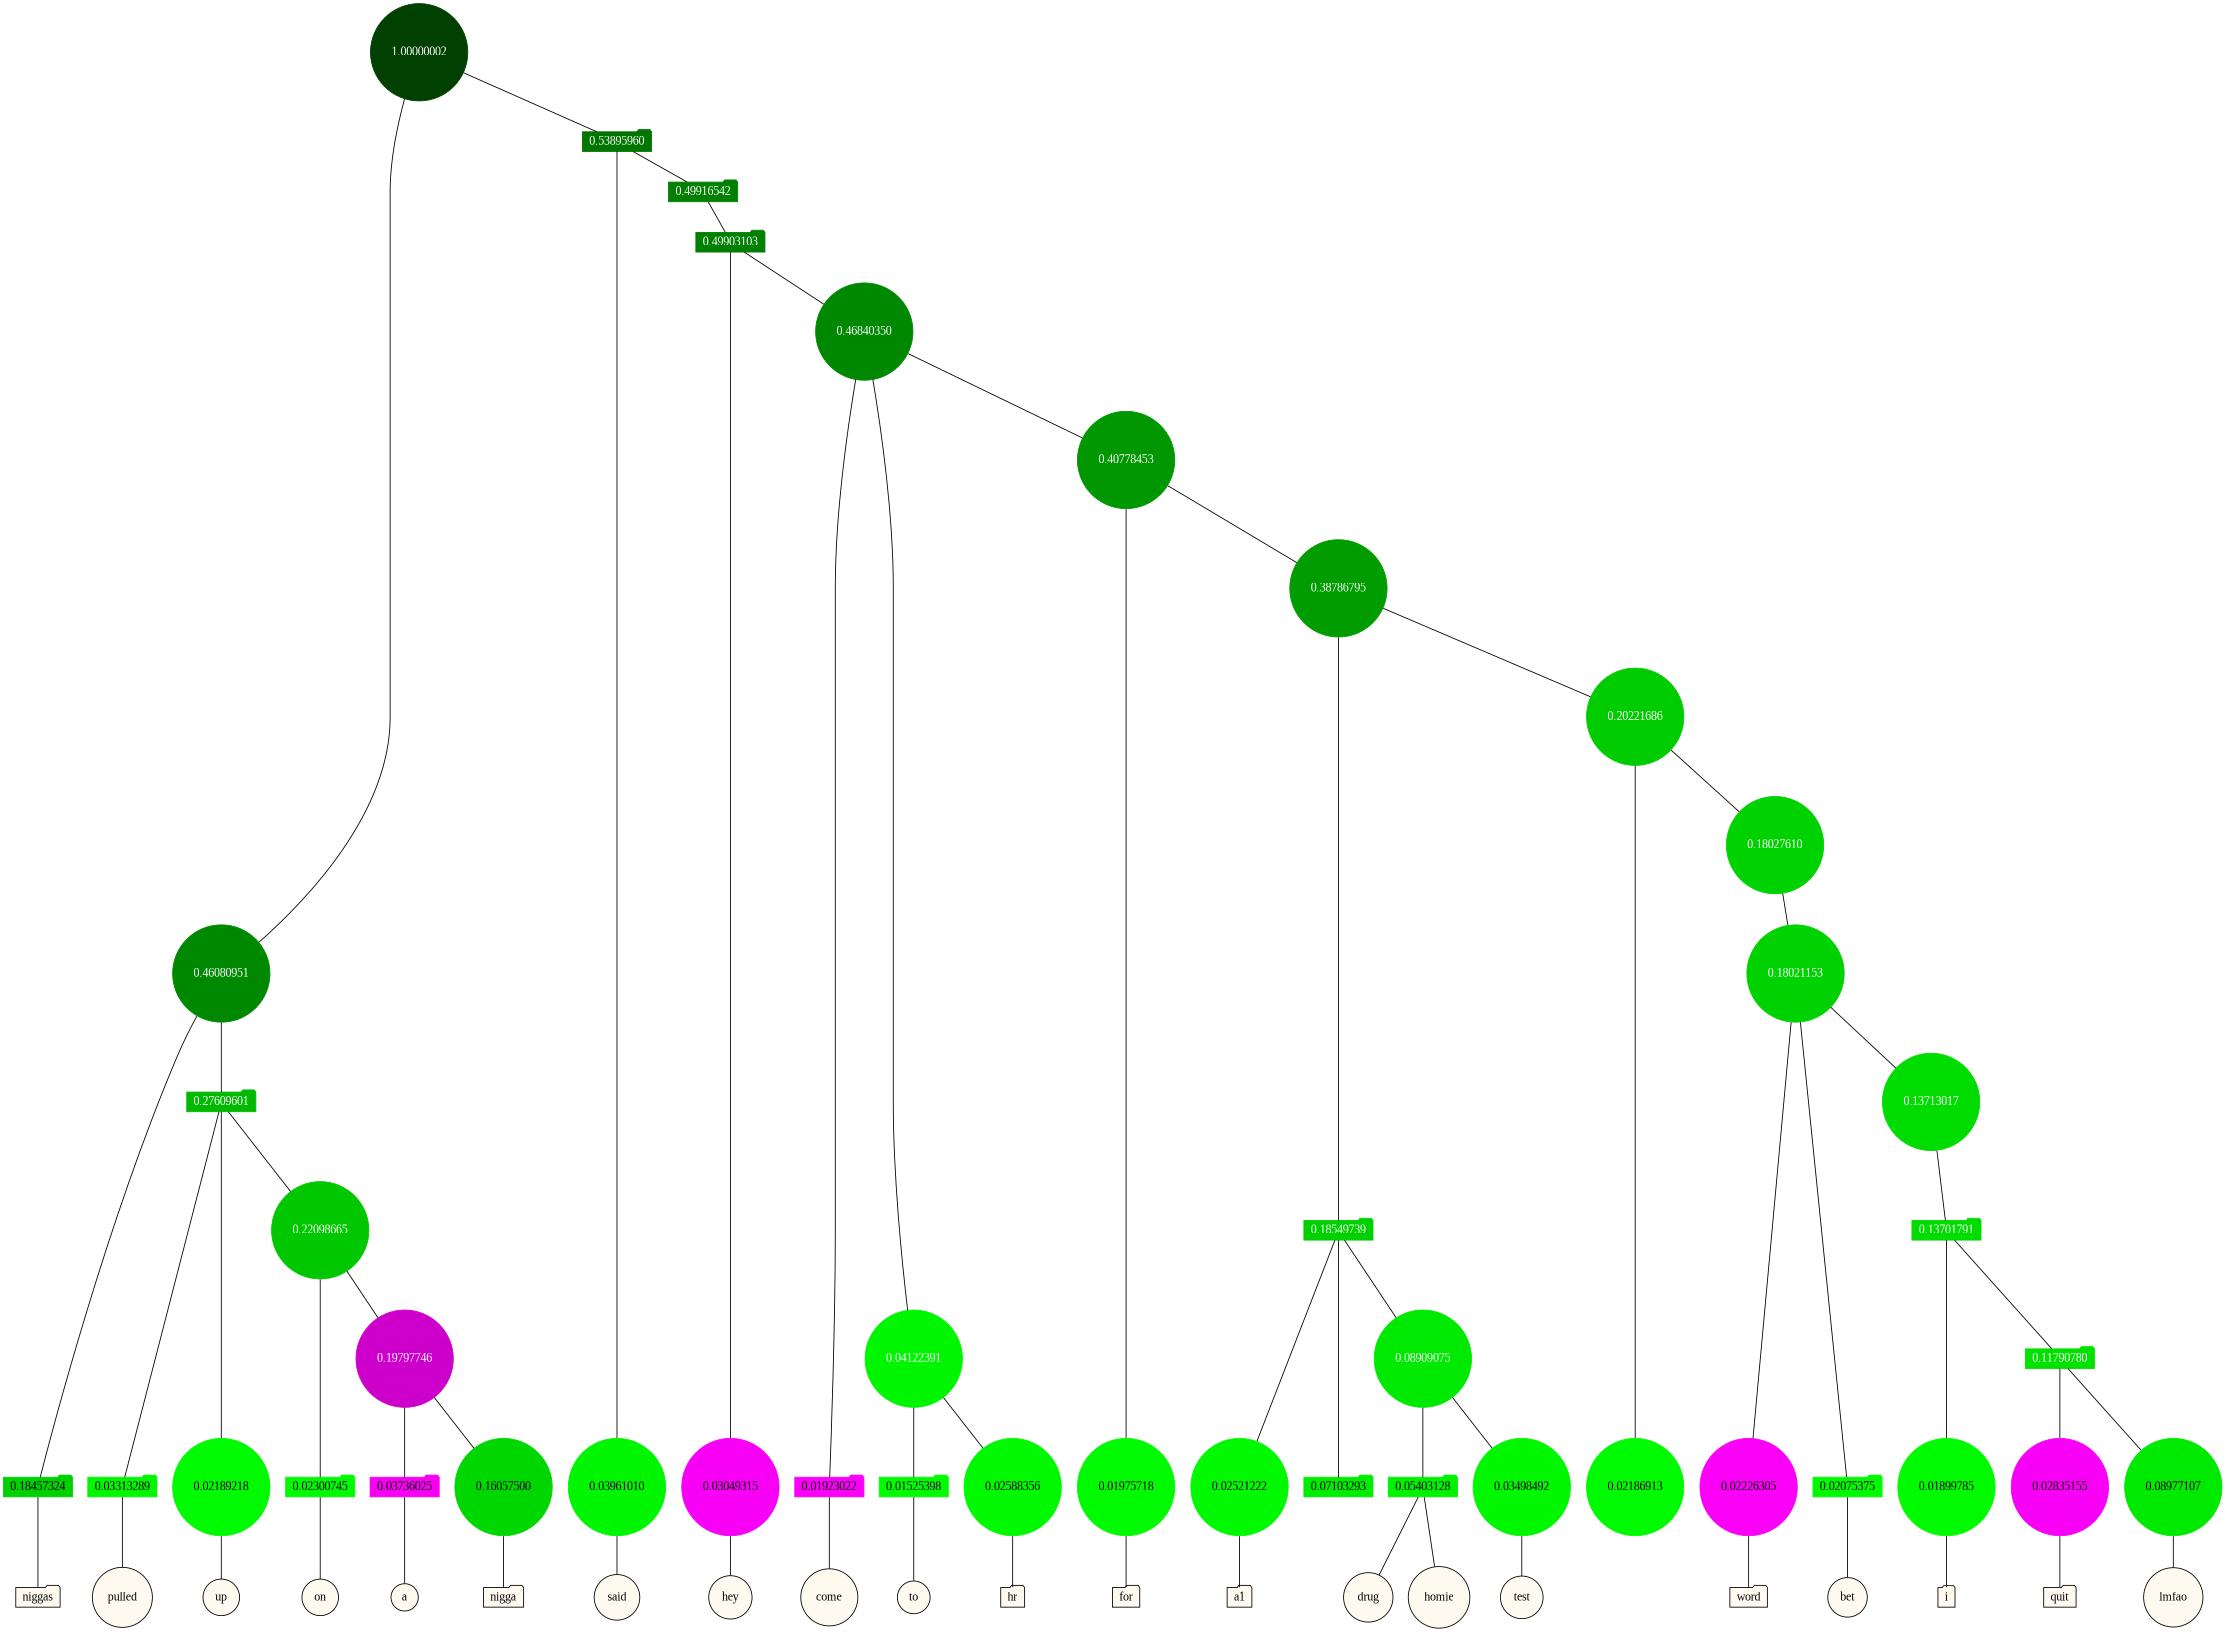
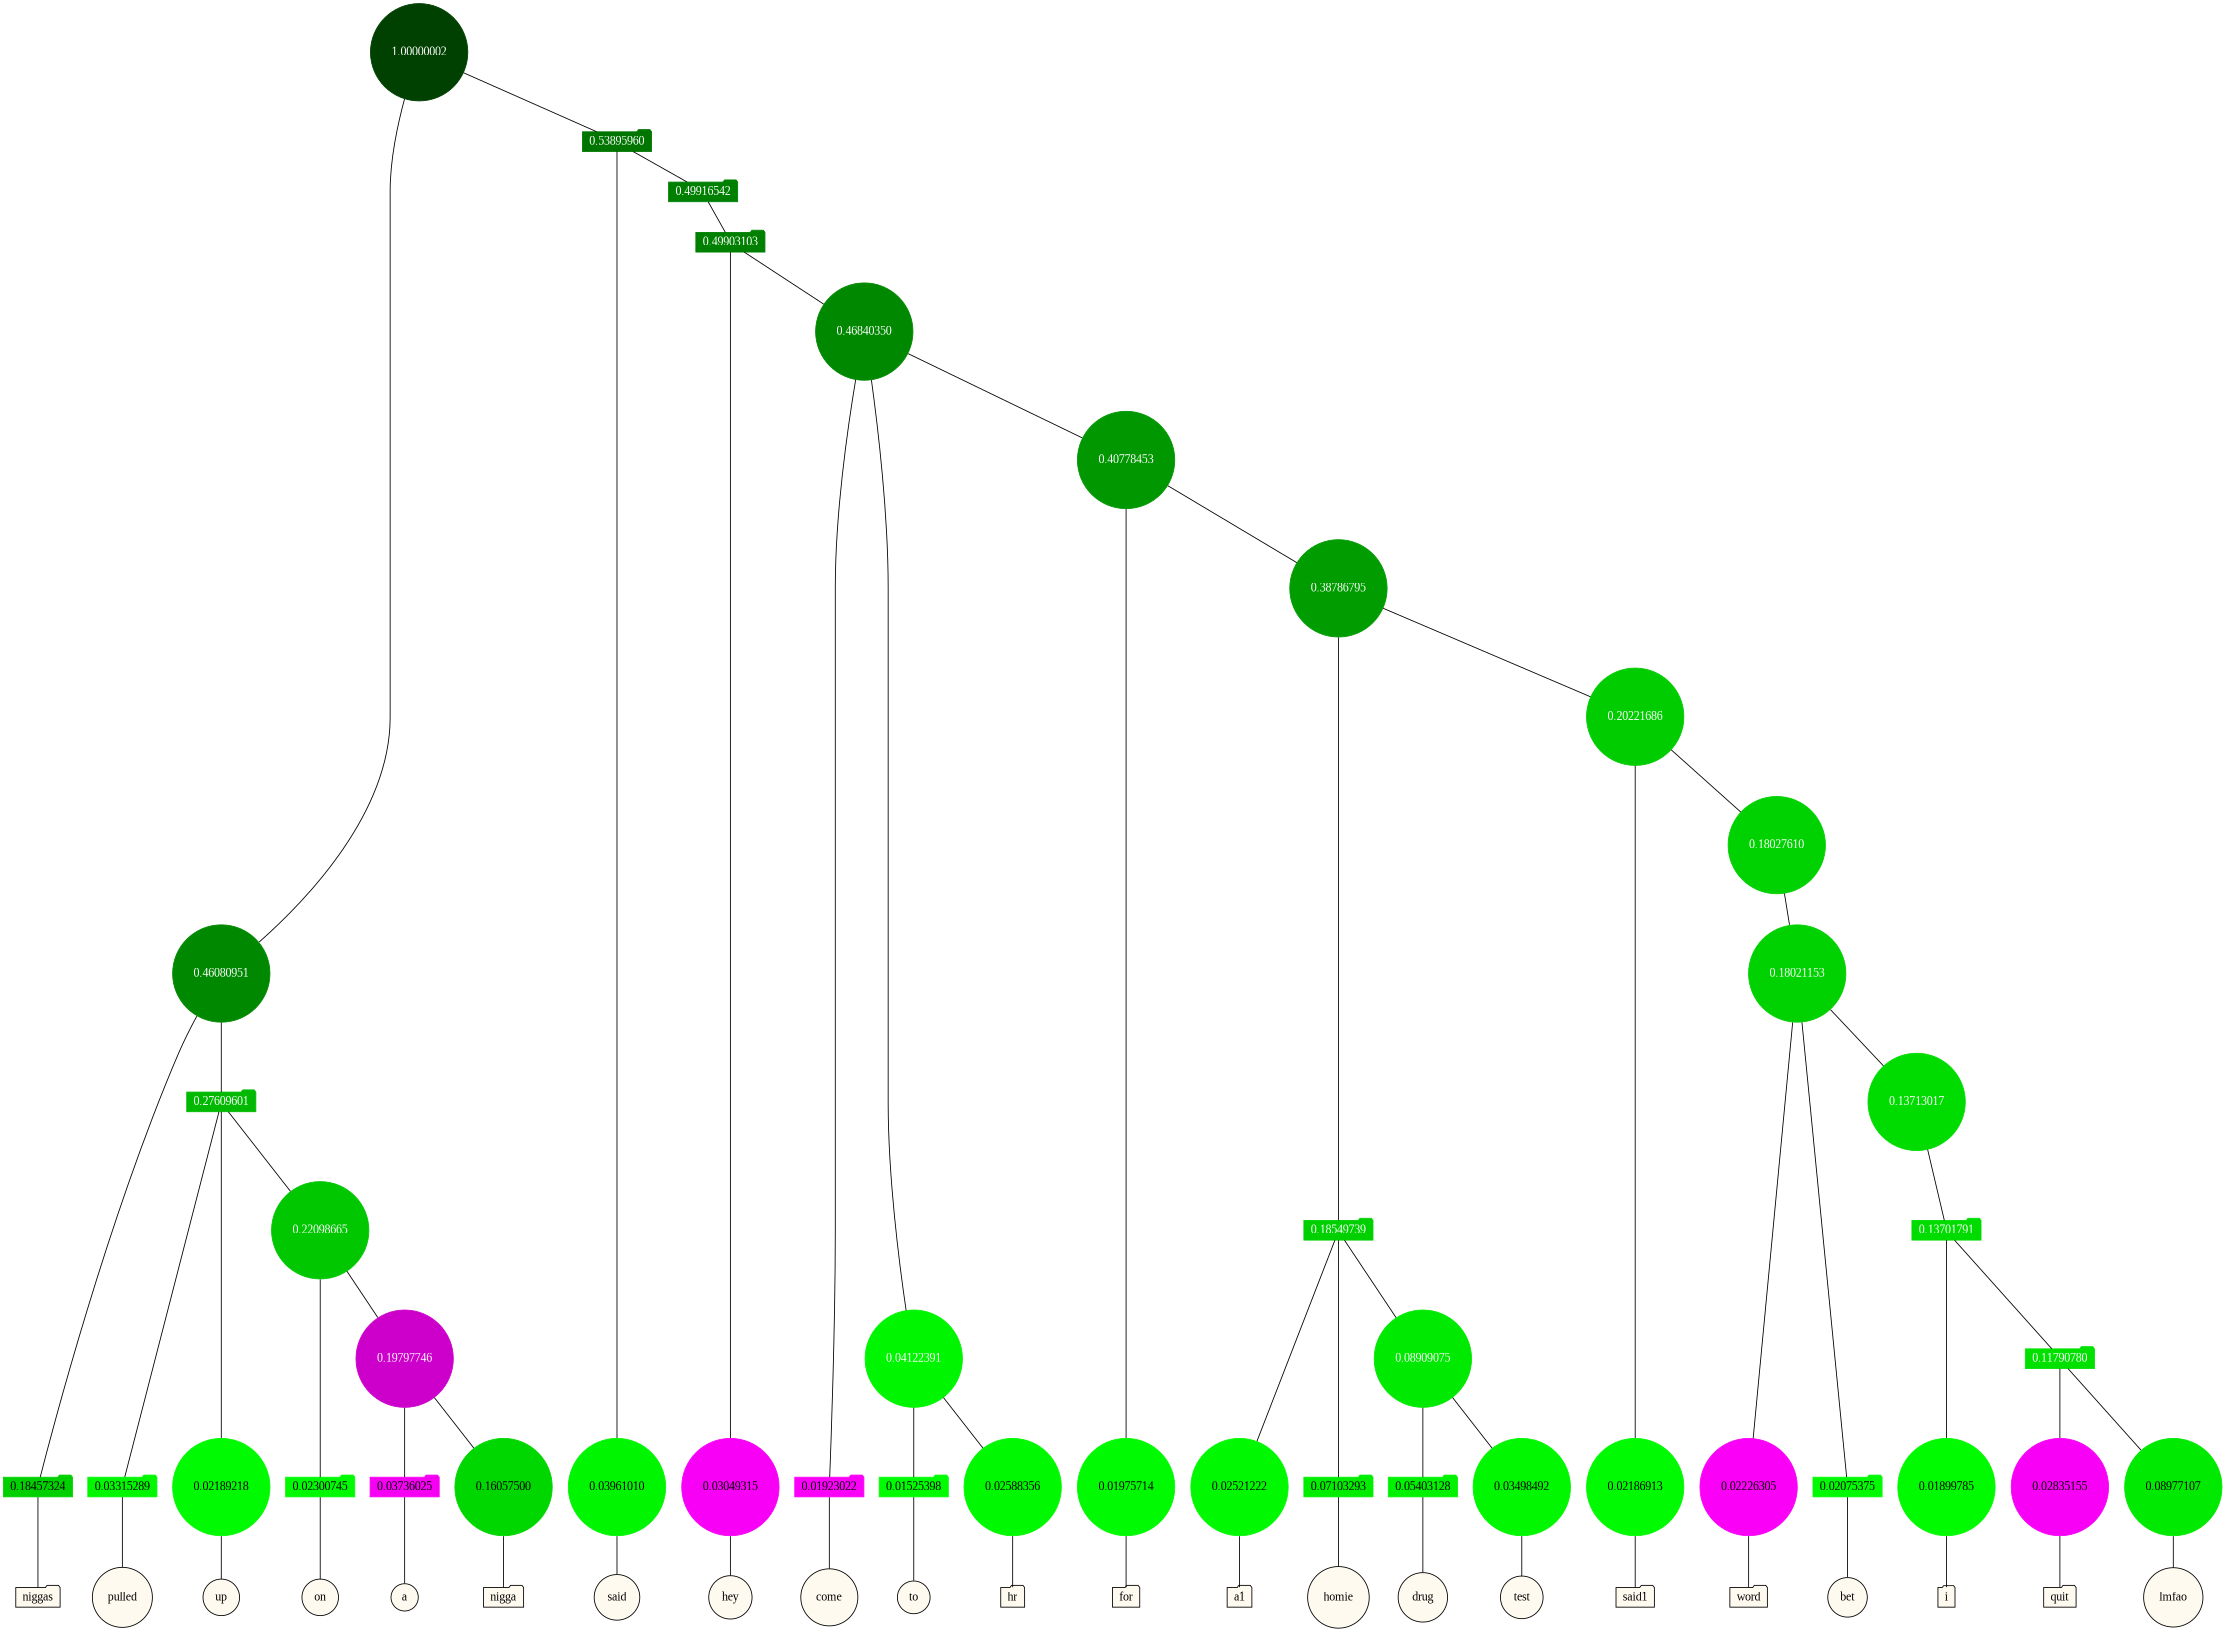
(122, 1487) -> (122, 1487)
(1126, 1487) -> (1126, 1487)
(1429, 1532) -> (1338, 1532)
none -> (1635, 1597)
